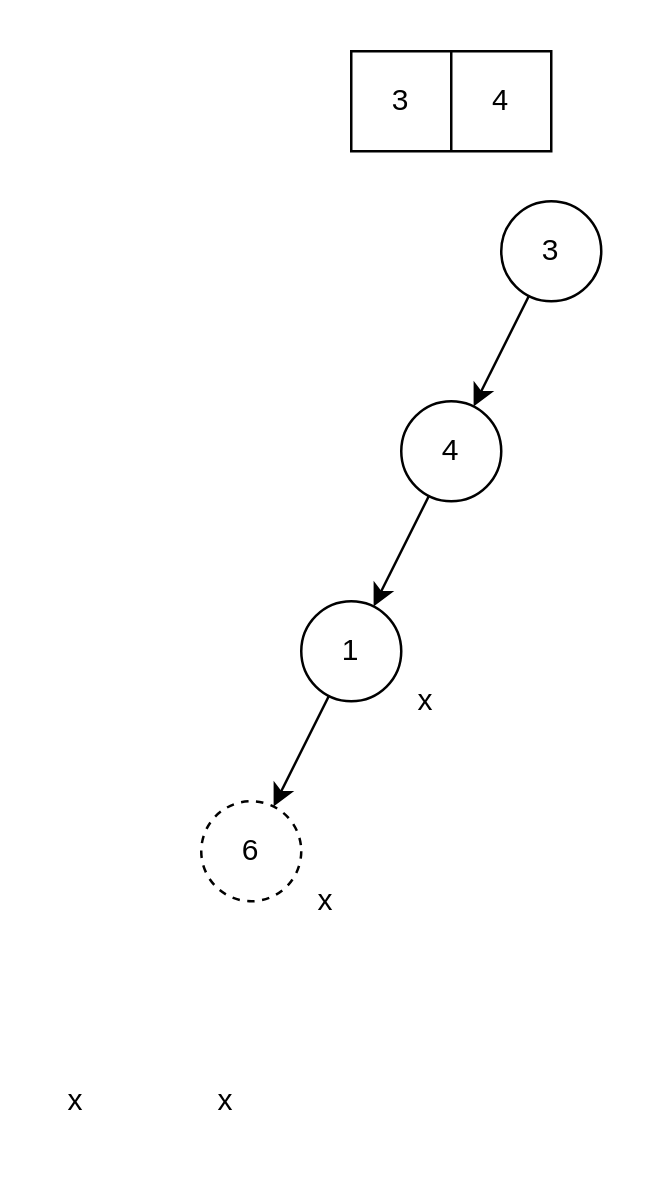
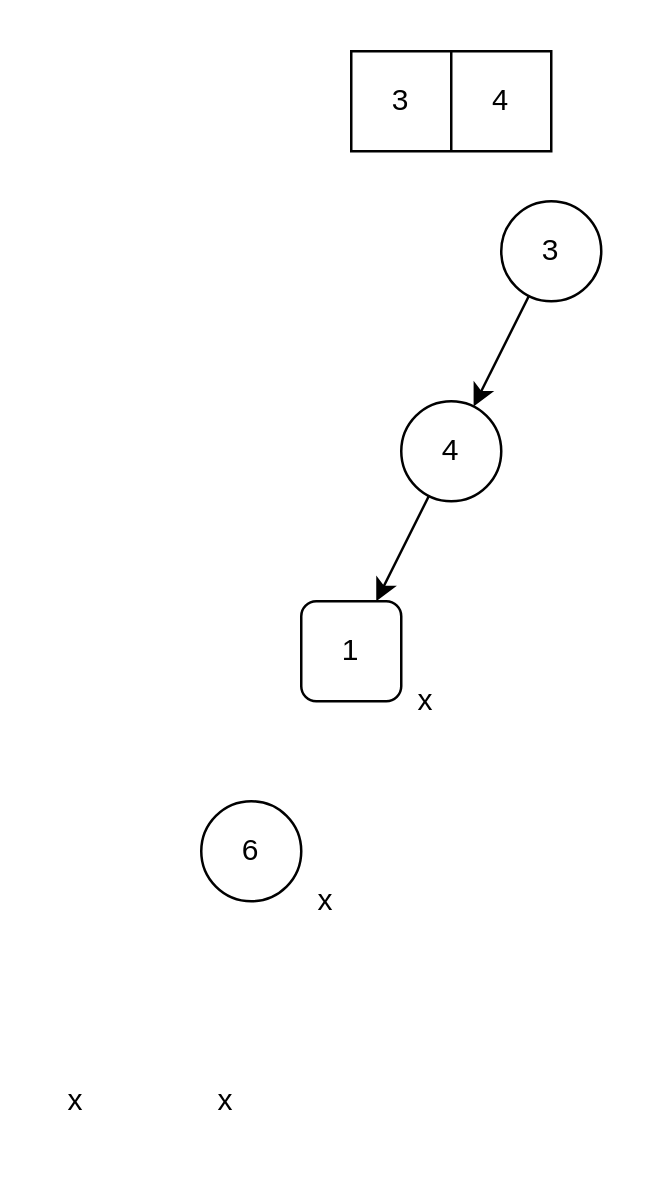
(351, 651) -> (351, 651)
(305, 744) -> none
(251, 851) -> (251, 851)
